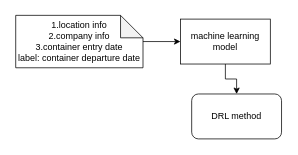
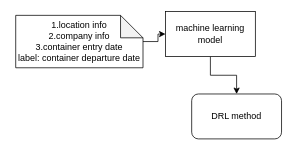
(225, 42) -> (210, 34)
